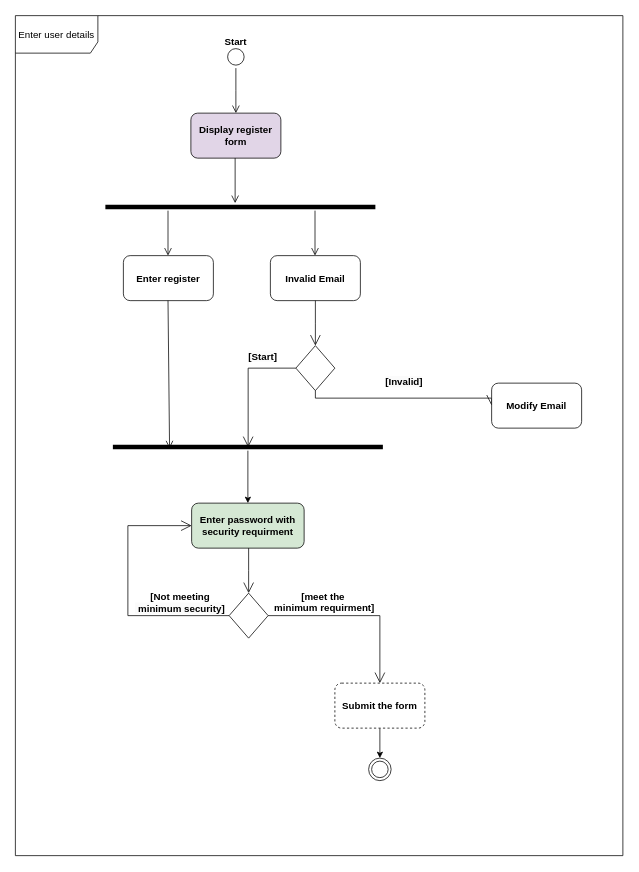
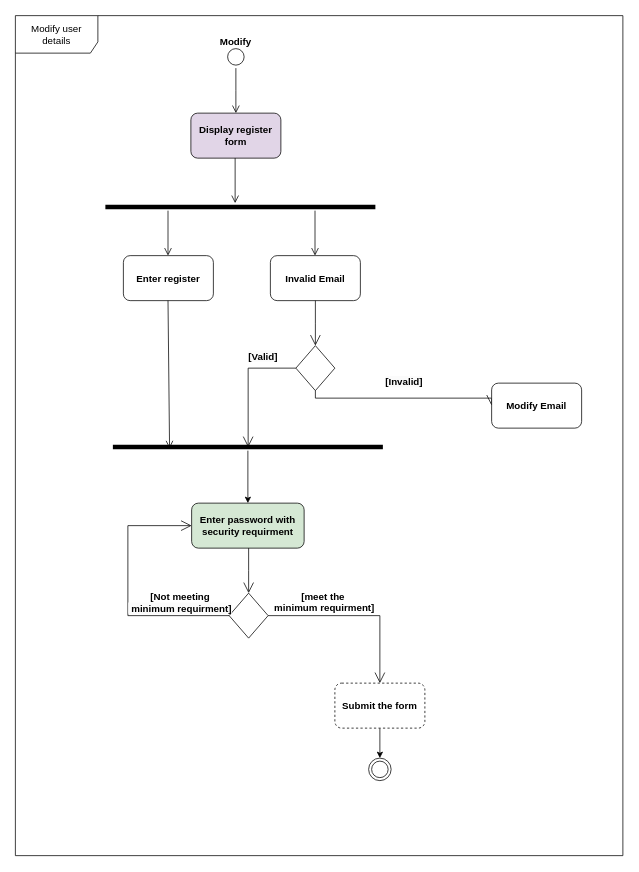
(57, 34) -> (57, 34)
(236, 42) -> (236, 42)
(268, 356) -> (265, 356)
(180, 602) -> (180, 602)
